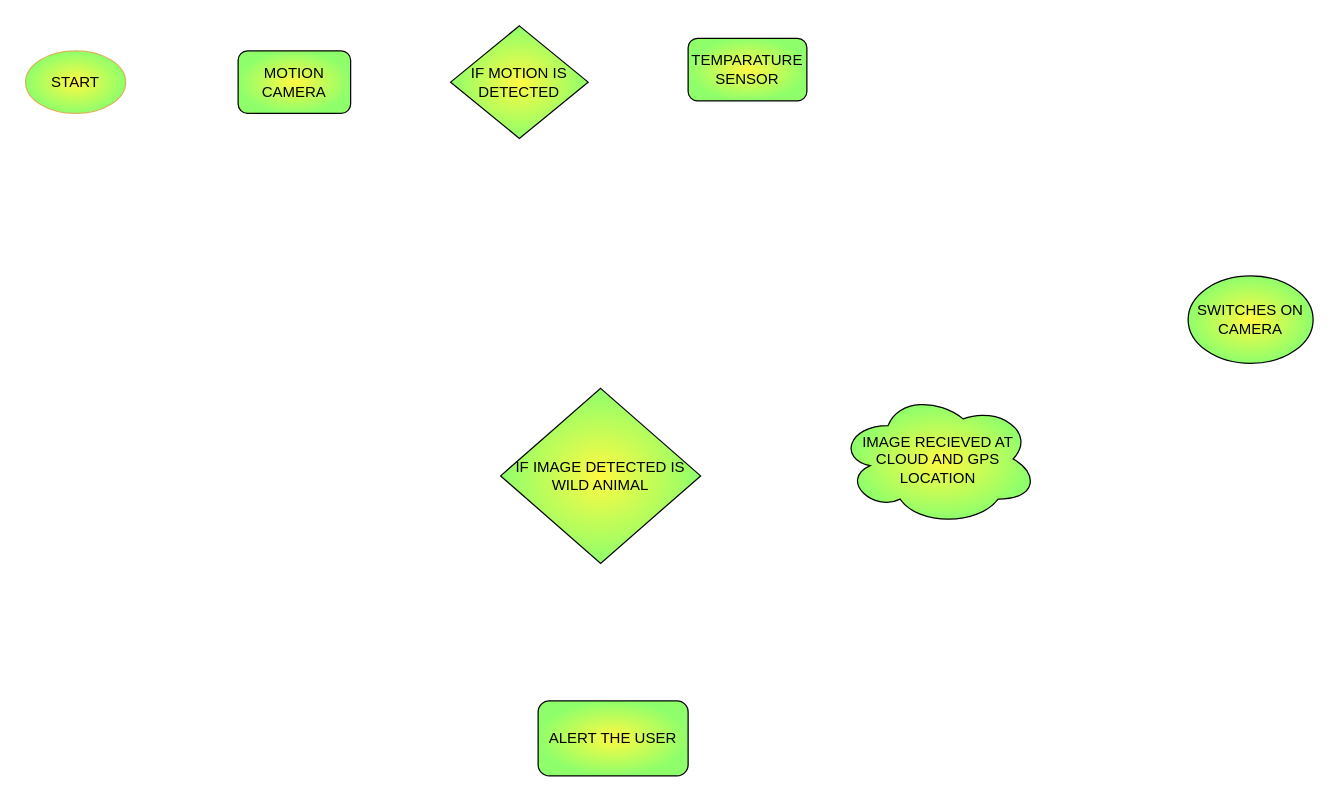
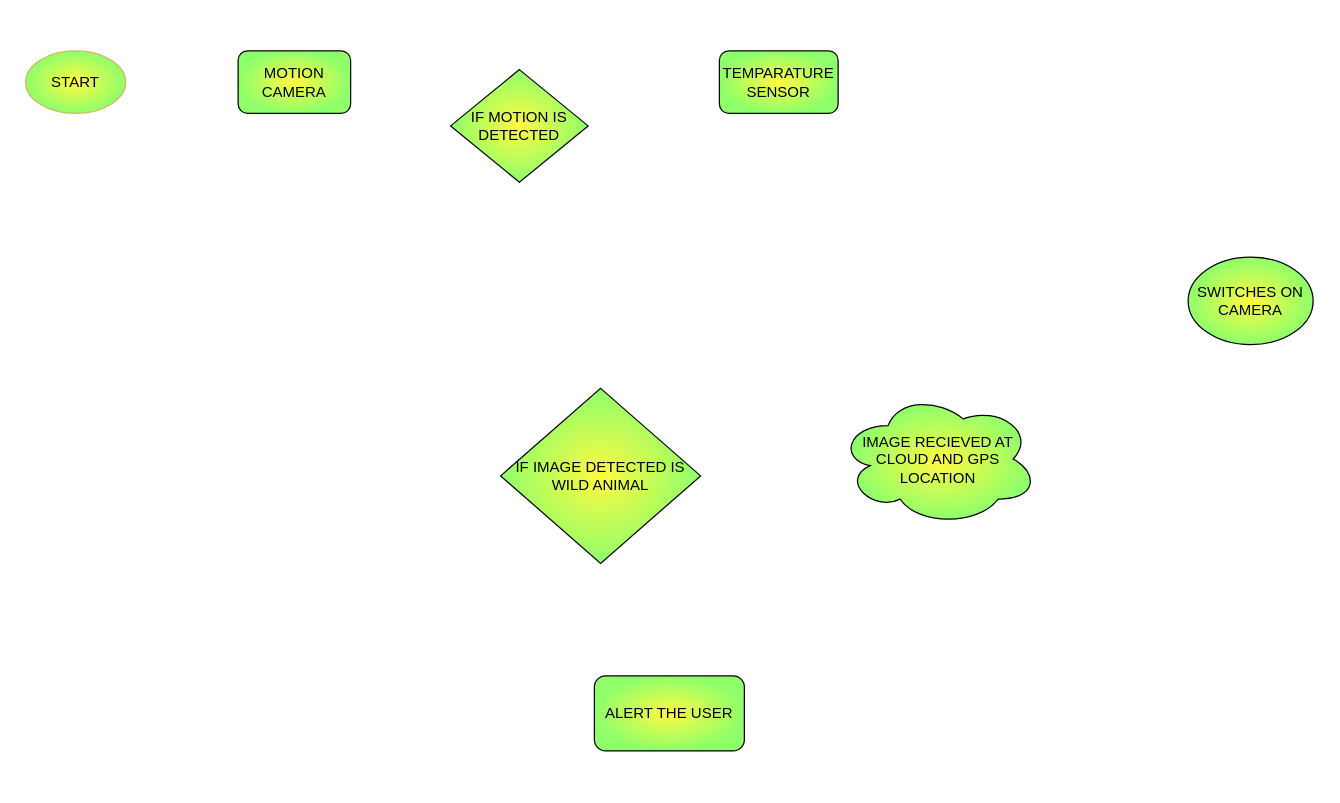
(748, 69) -> (779, 82)
(519, 82) -> (519, 126)
(1251, 319) -> (1251, 301)
(613, 738) -> (669, 713)
